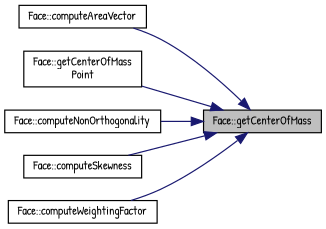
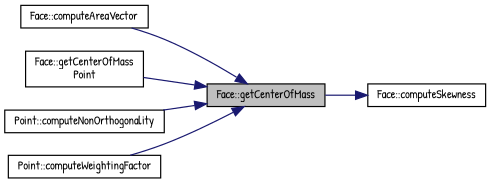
(83, 121) -> (85, 121)
(167, 146) -> (340, 95)
(83, 212) -> (85, 167)
